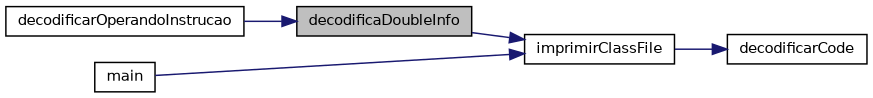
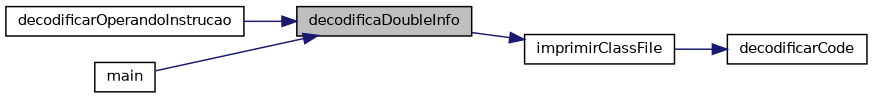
(332, 65) -> (230, 55)
